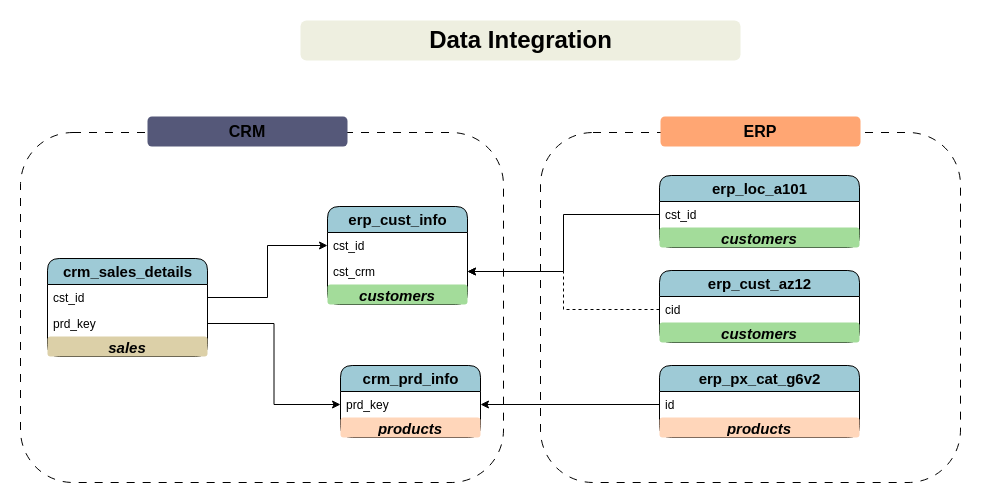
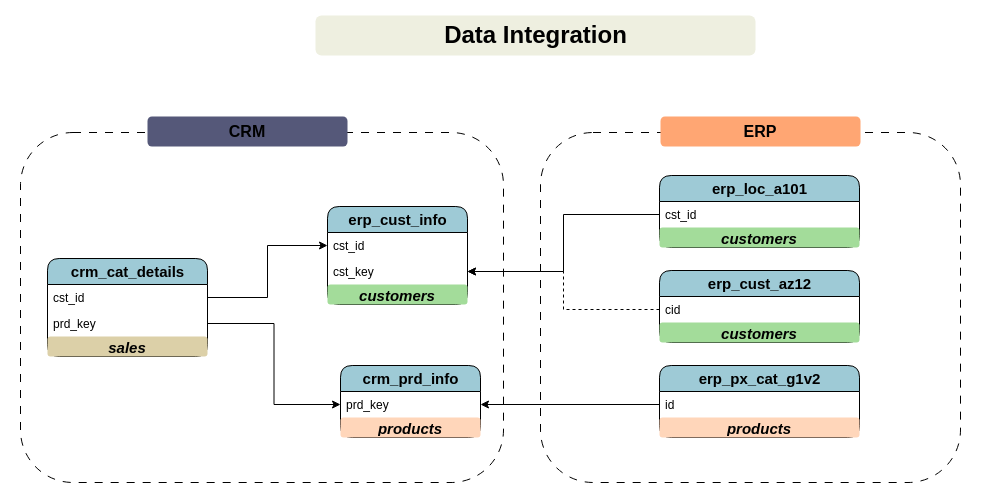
(521, 41) -> (536, 36)
(128, 272) -> (128, 272)
(357, 273) -> (357, 273)
(760, 379) -> (760, 379)
